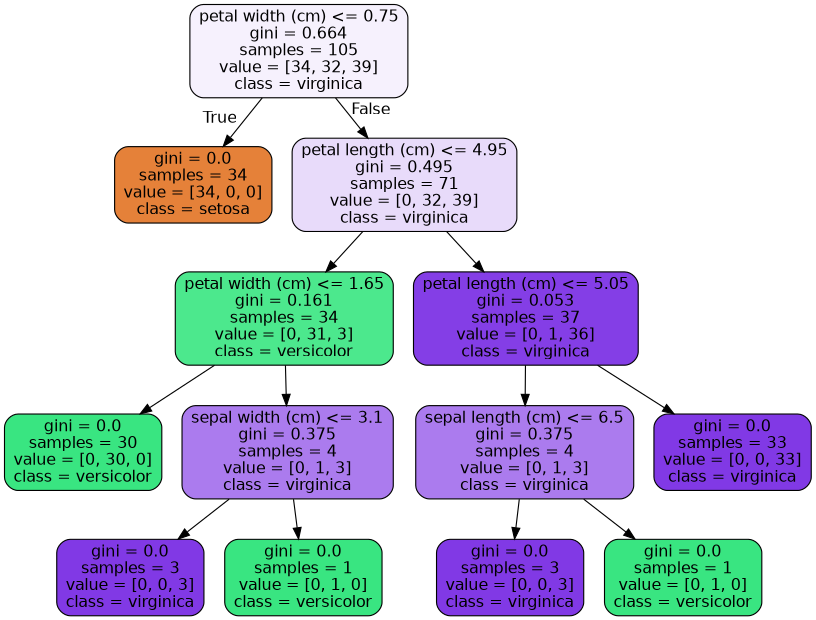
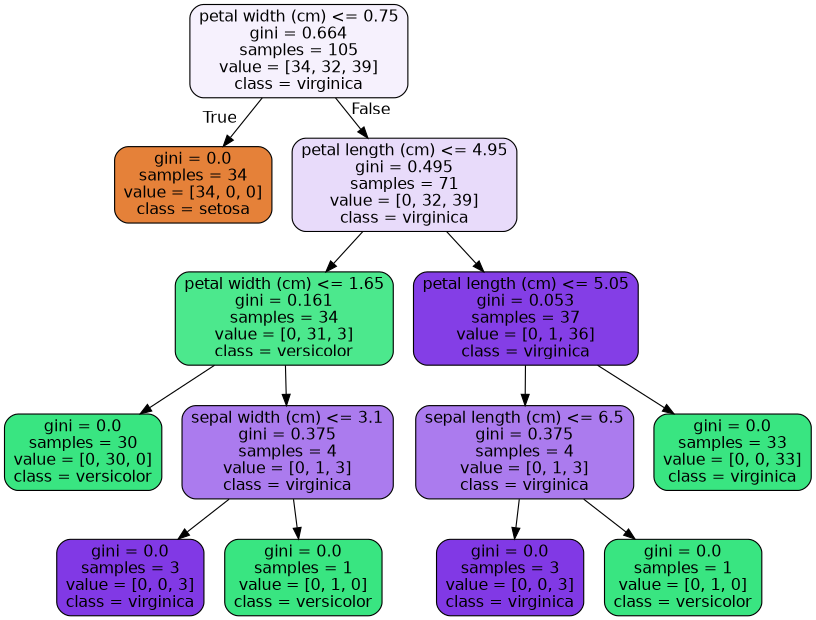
(733, 452) -> (733, 452)
